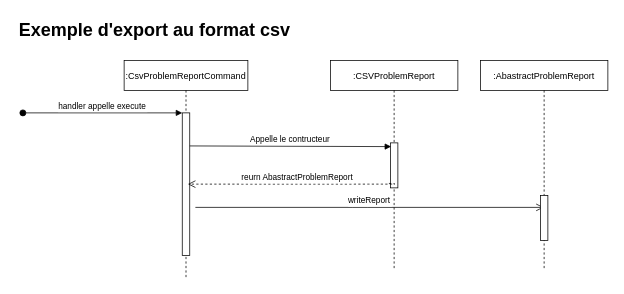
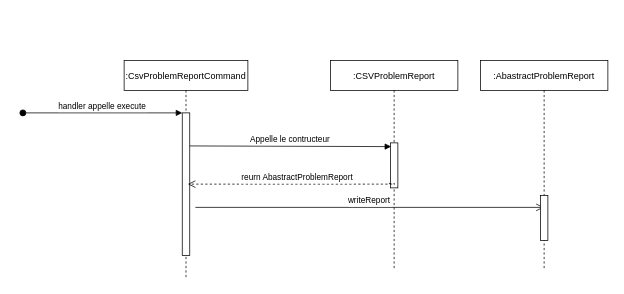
(252, 30) -> none
